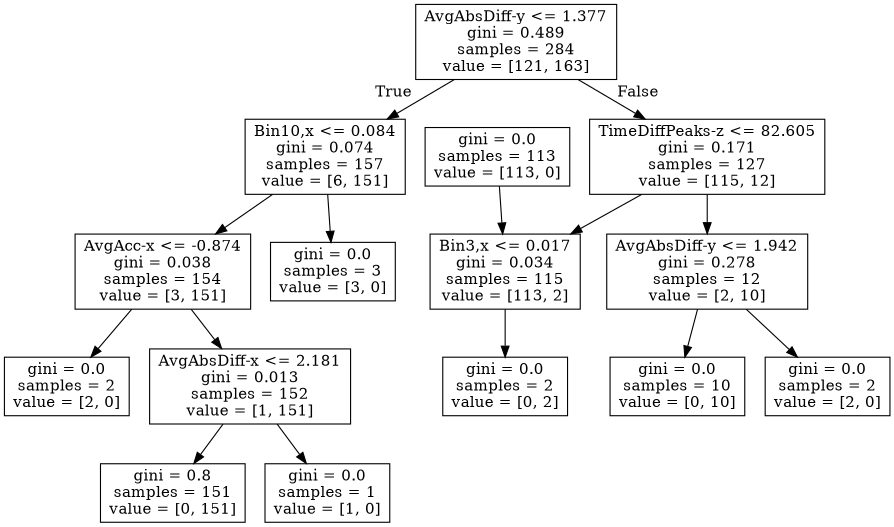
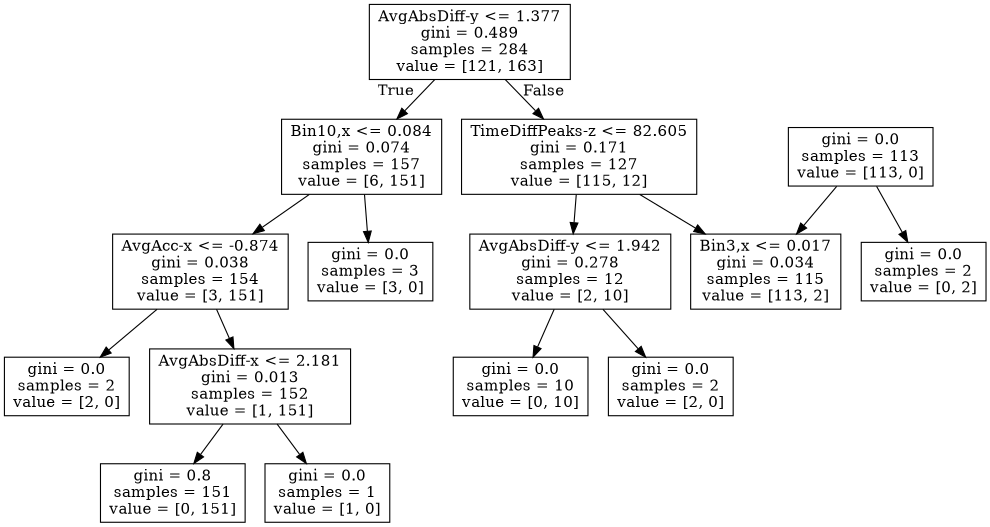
(505, 328) -> (889, 209)
